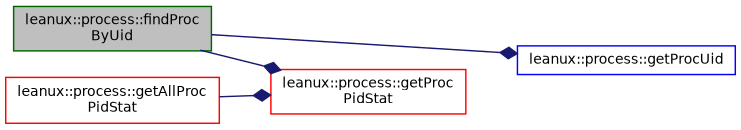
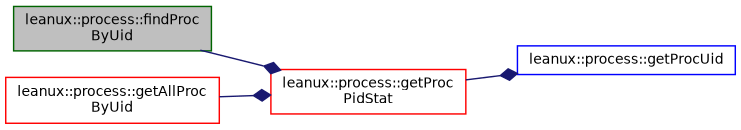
(356, 44) -> (483, 78)
(113, 100) -> (113, 100)
